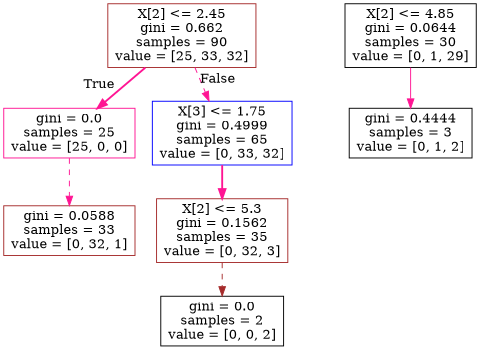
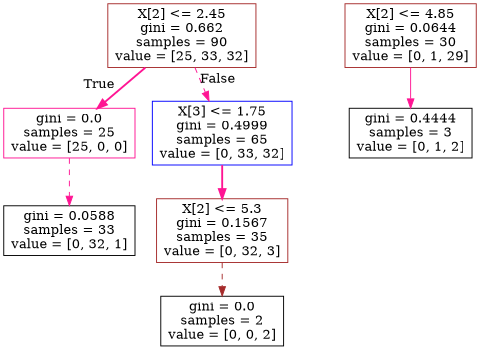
(411, 36) -> (411, 36)
(69, 231) -> (69, 231)
(222, 231) -> (222, 231)
